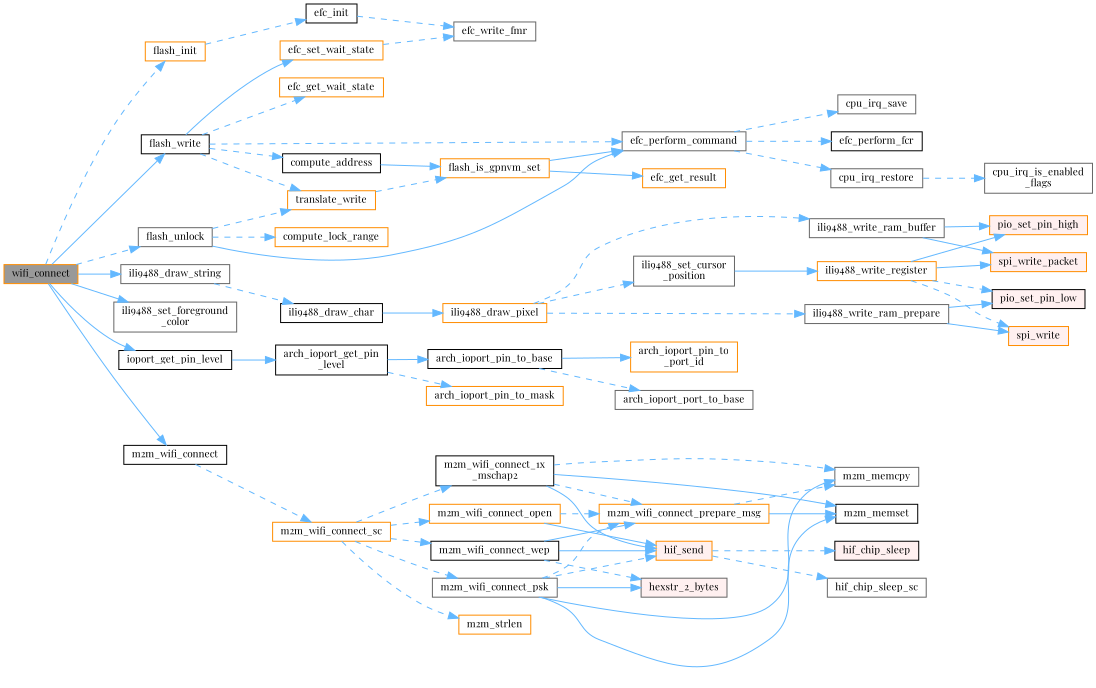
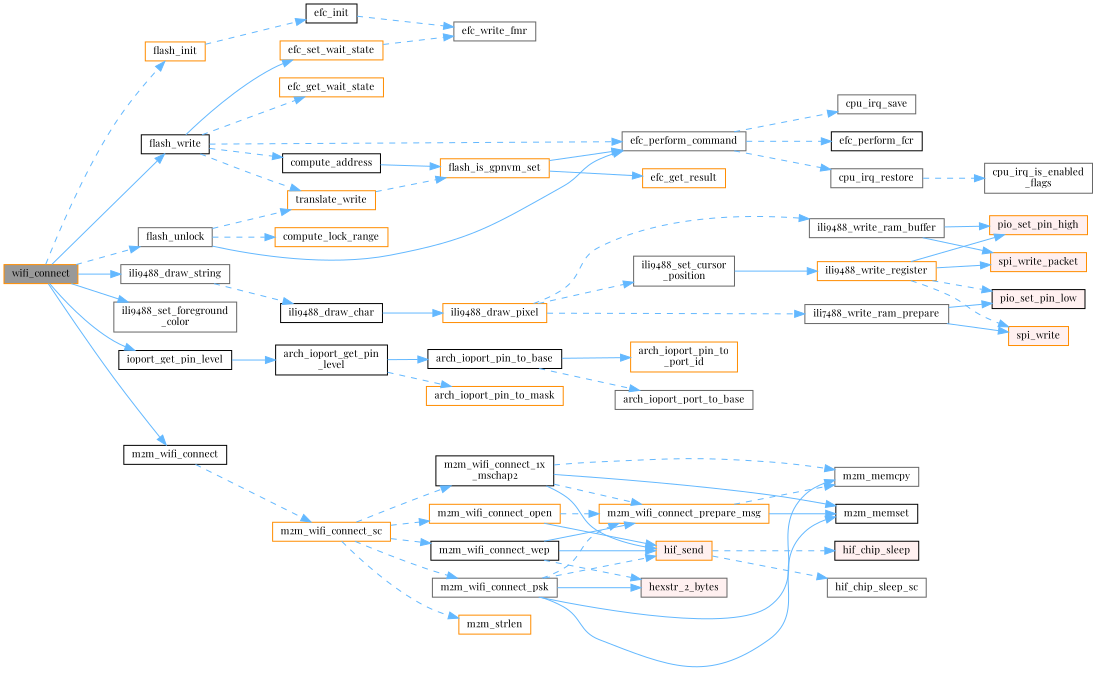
(877, 314) -> (877, 314)
